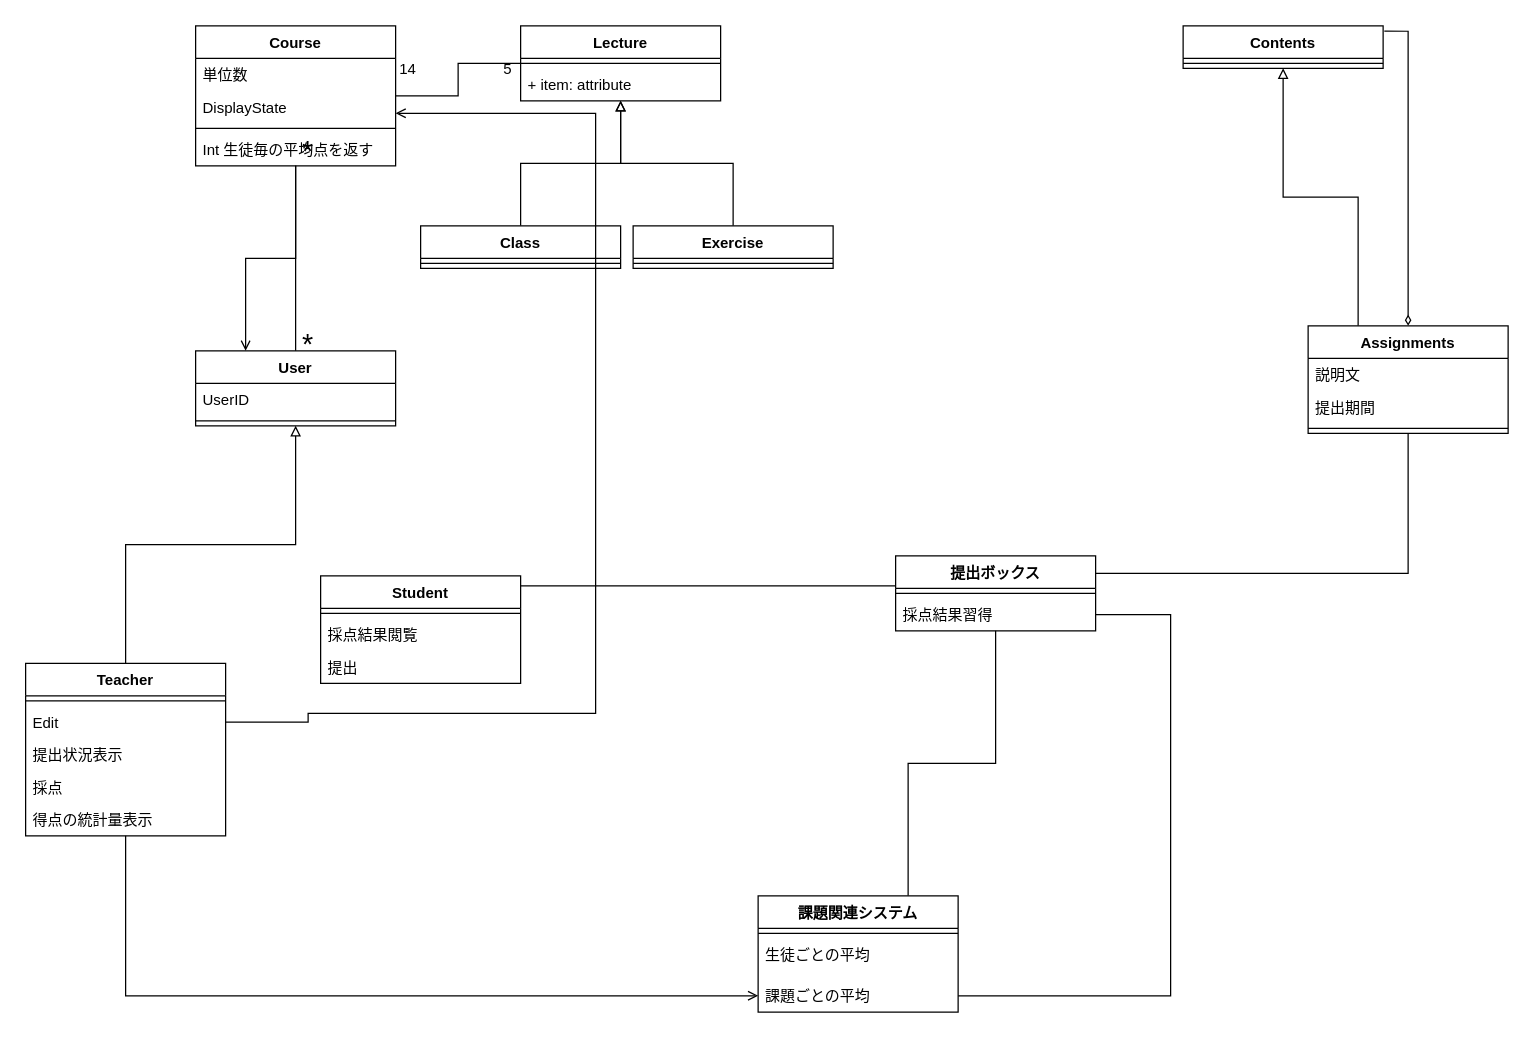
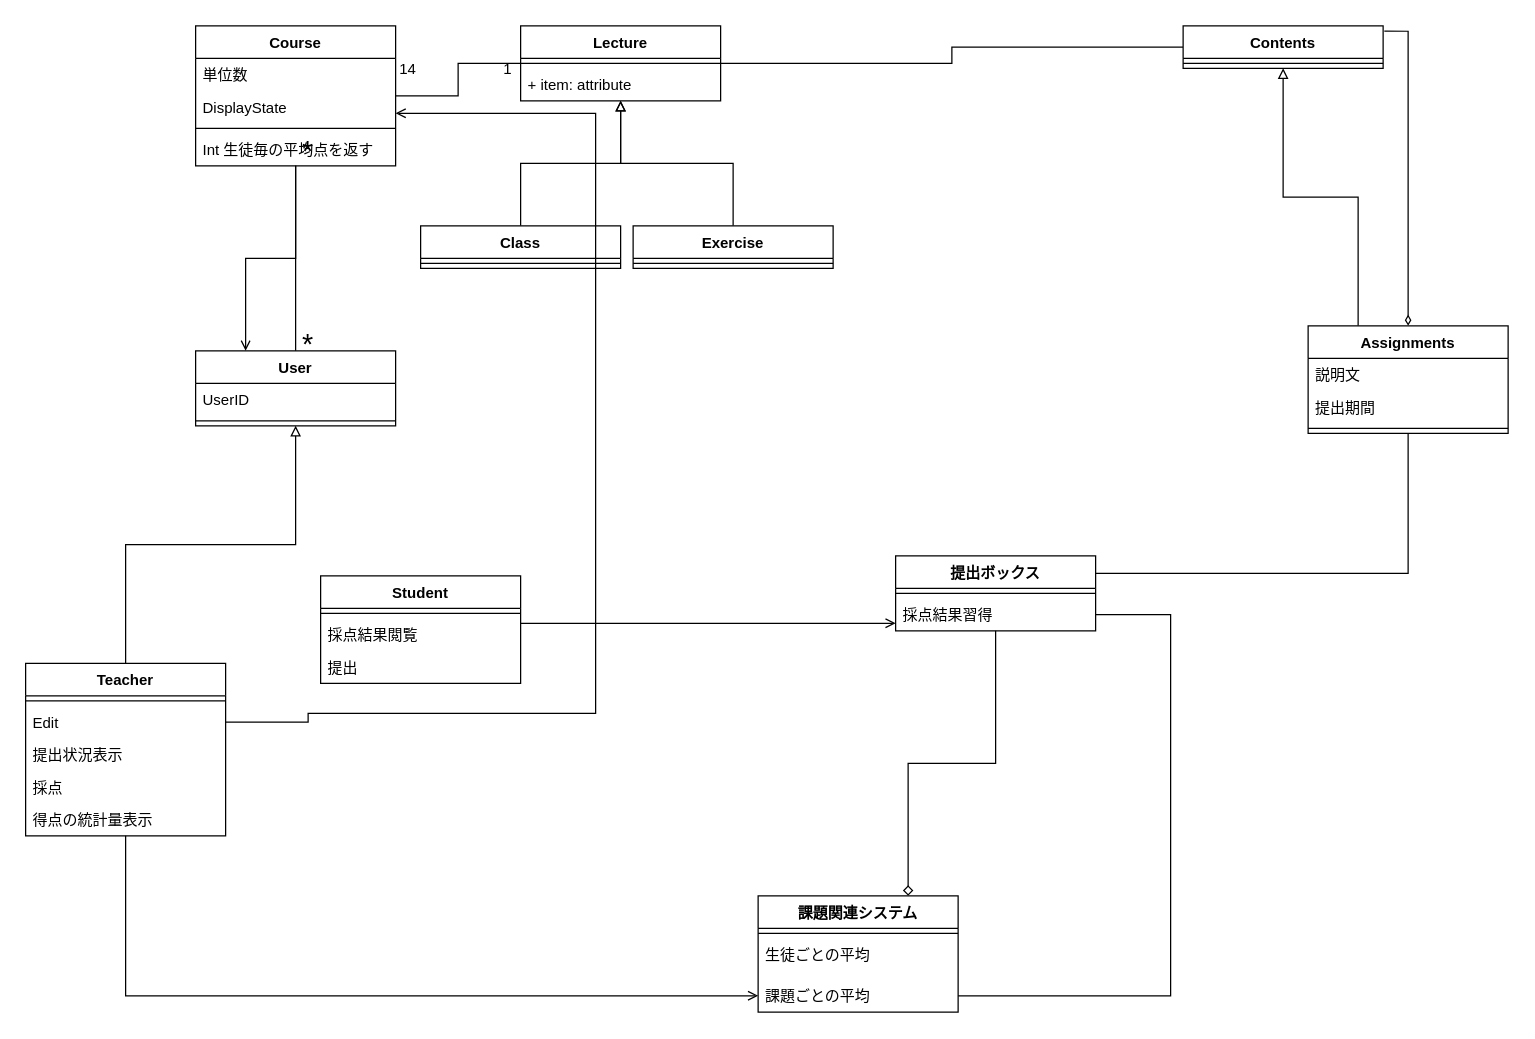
none -> (952, 54)
(508, 69) -> (508, 69)
(710, 586) -> none
none -> (707, 623)
(908, 890) -> (908, 885)
